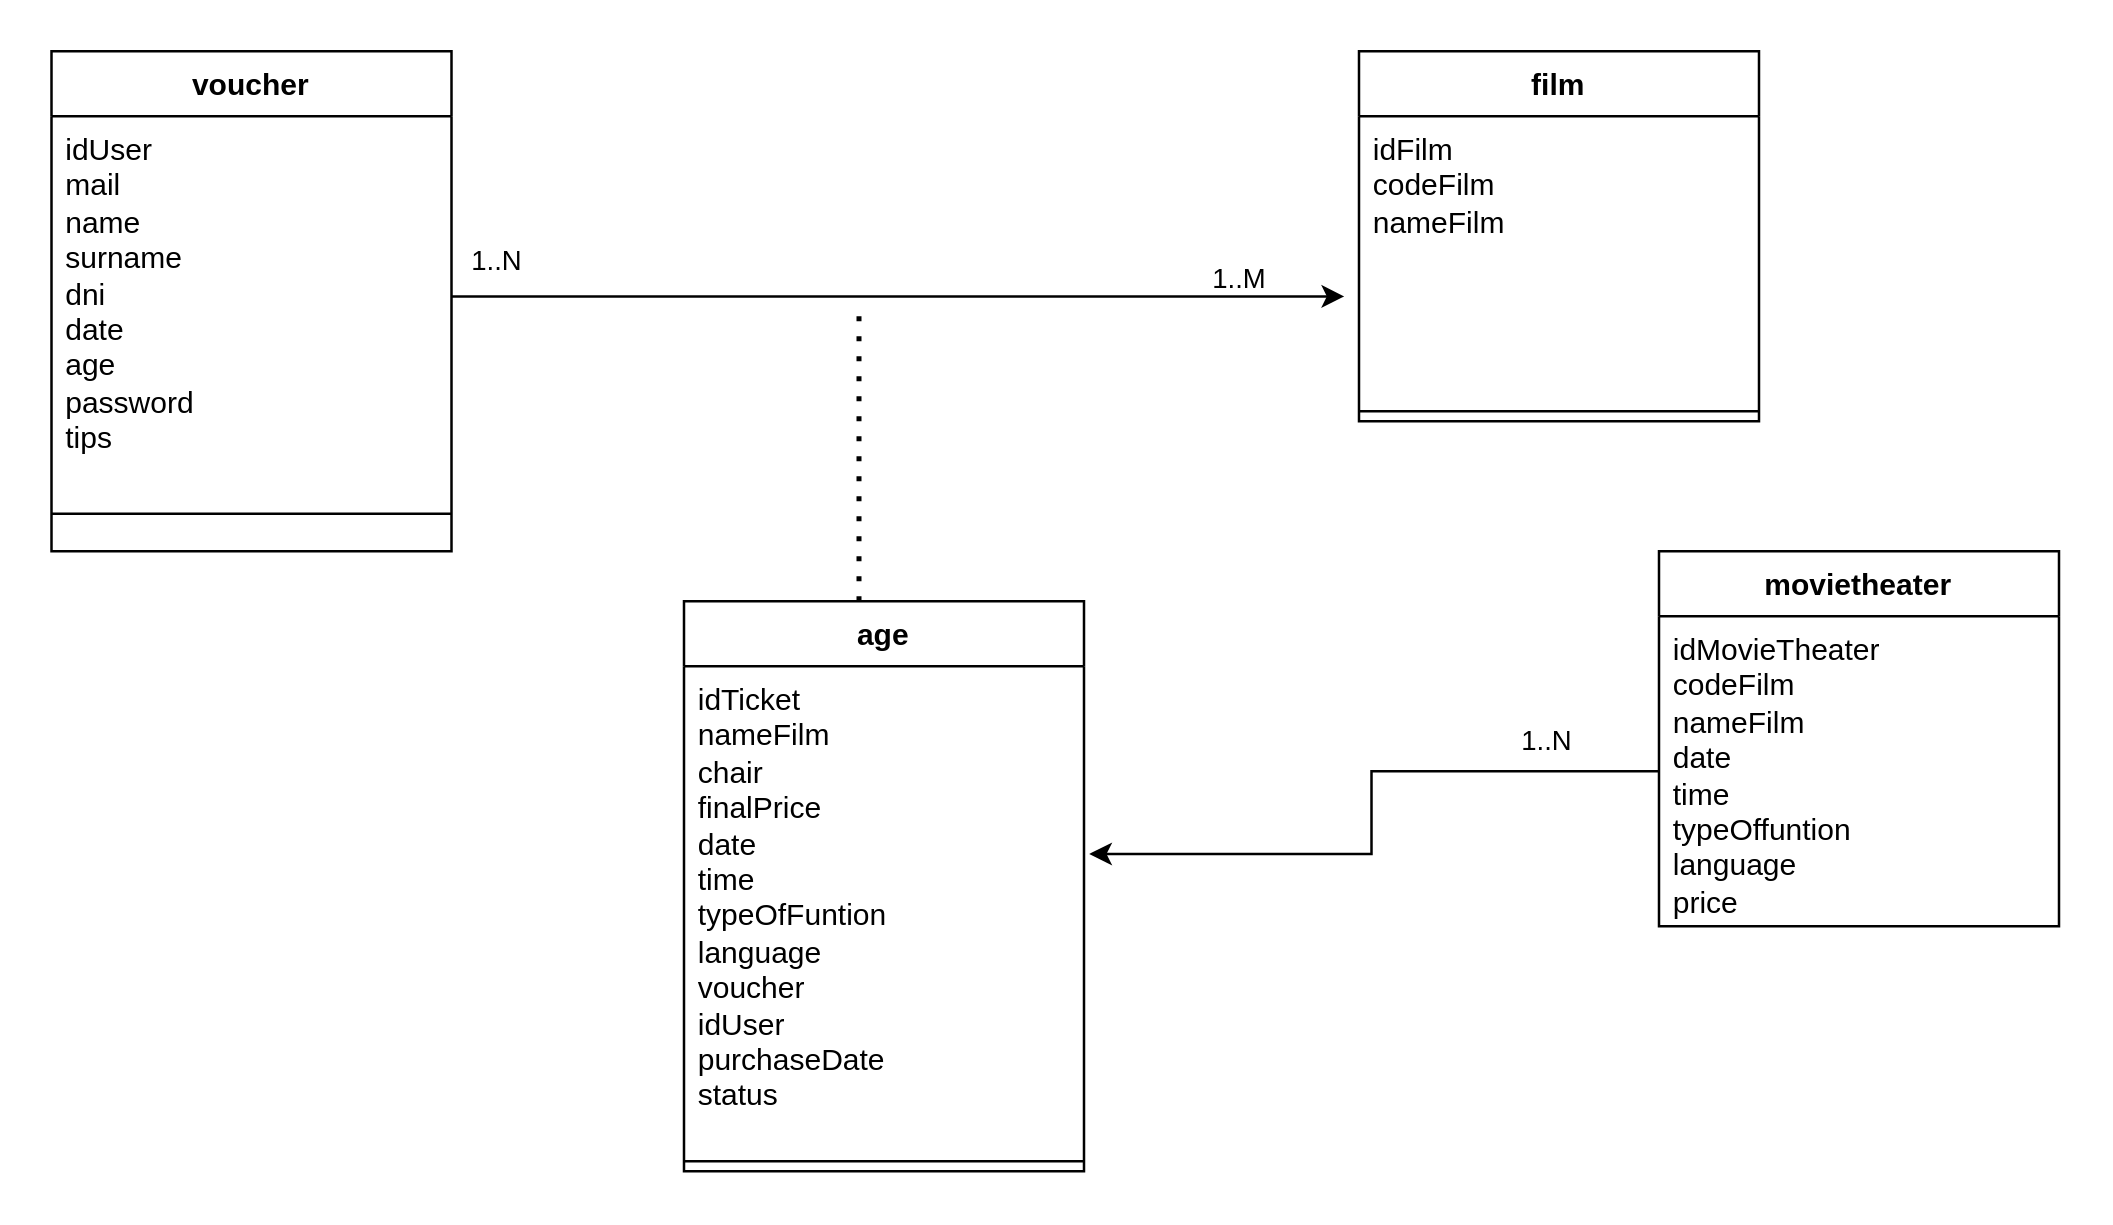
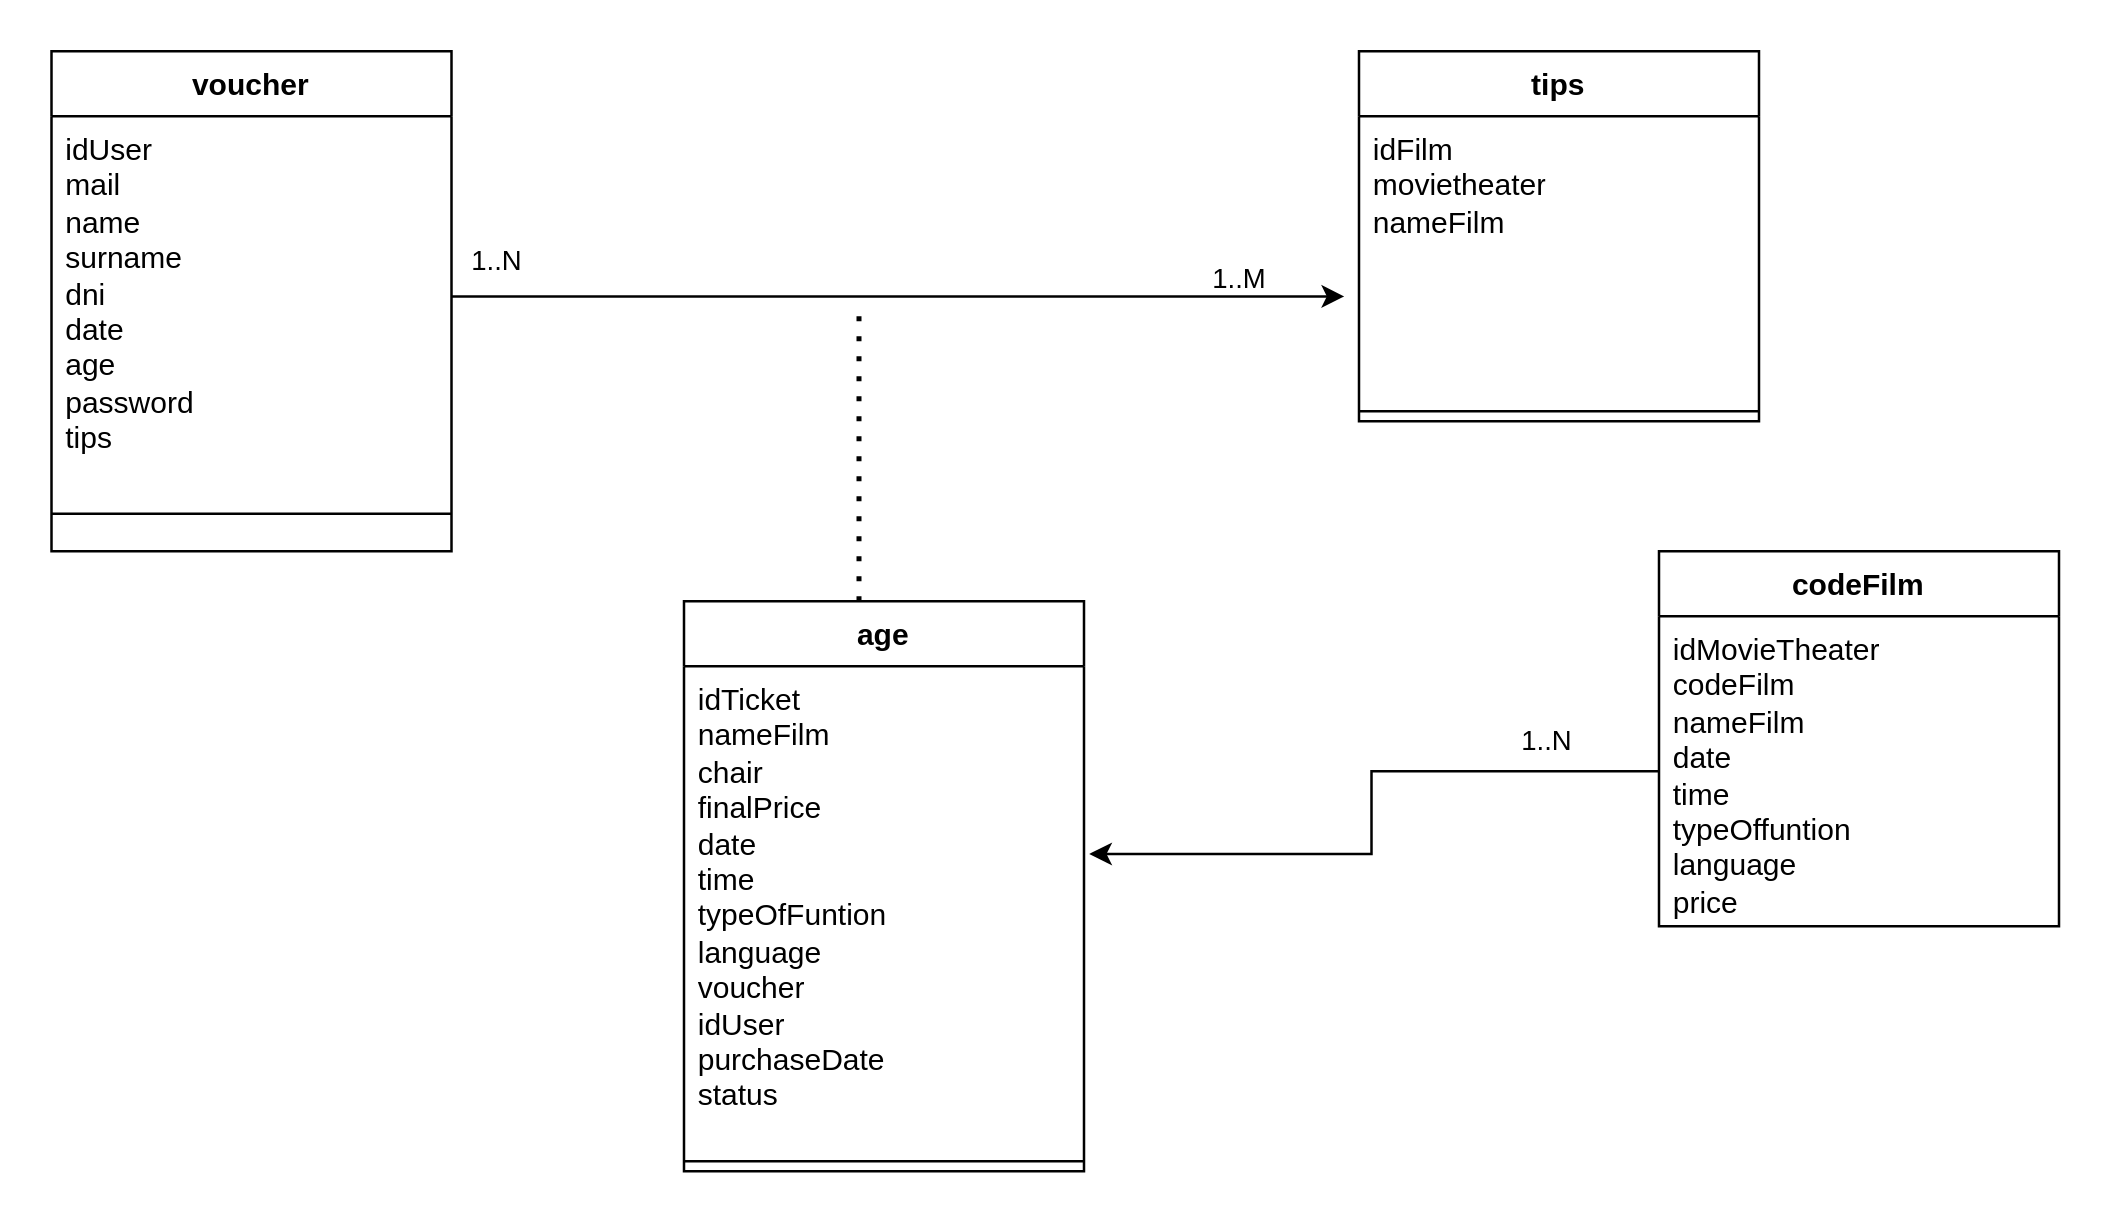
(1559, 87) -> (1559, 87)
(1433, 188) -> (1471, 188)
(1859, 587) -> (1859, 587)
